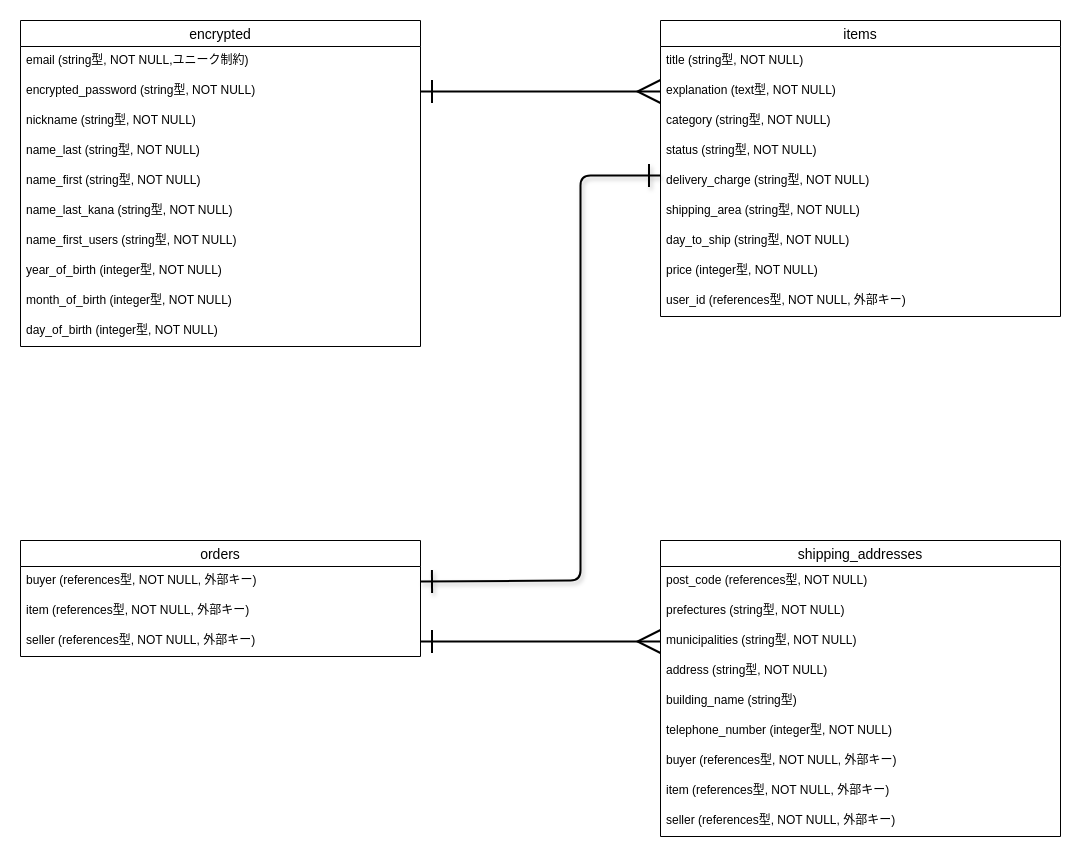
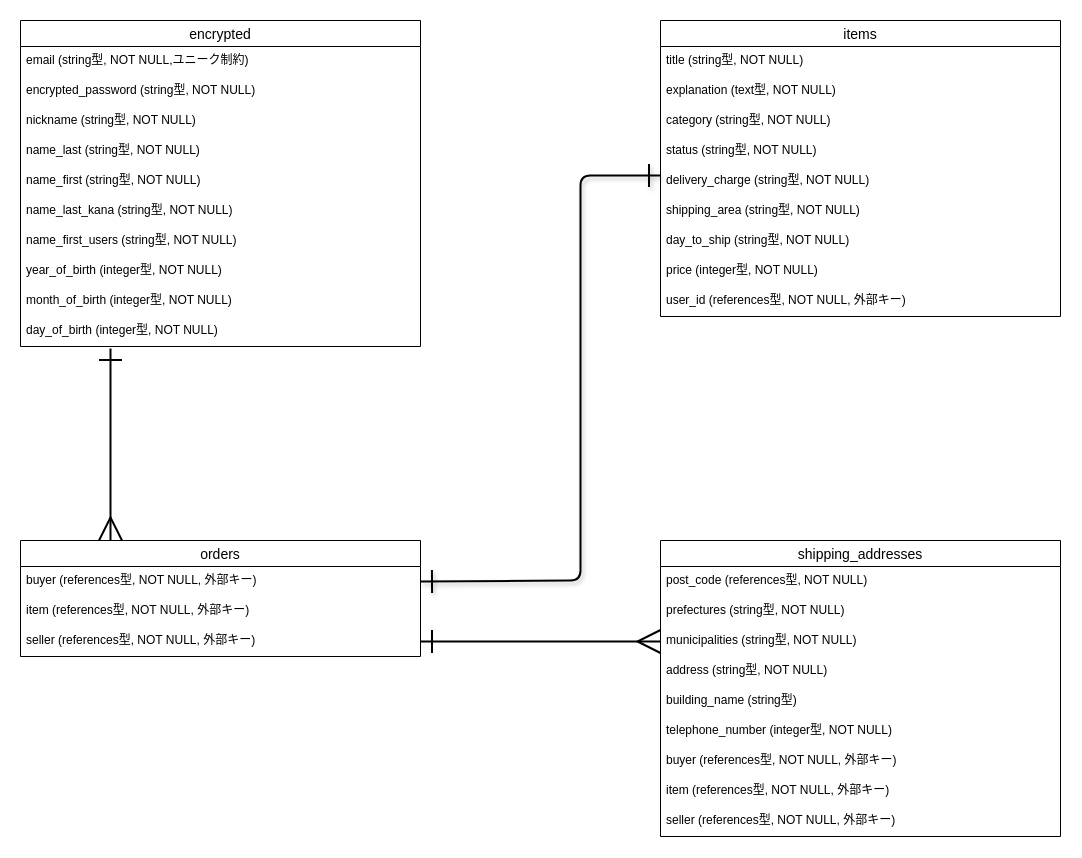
(540, 92) -> none
none -> (111, 444)
